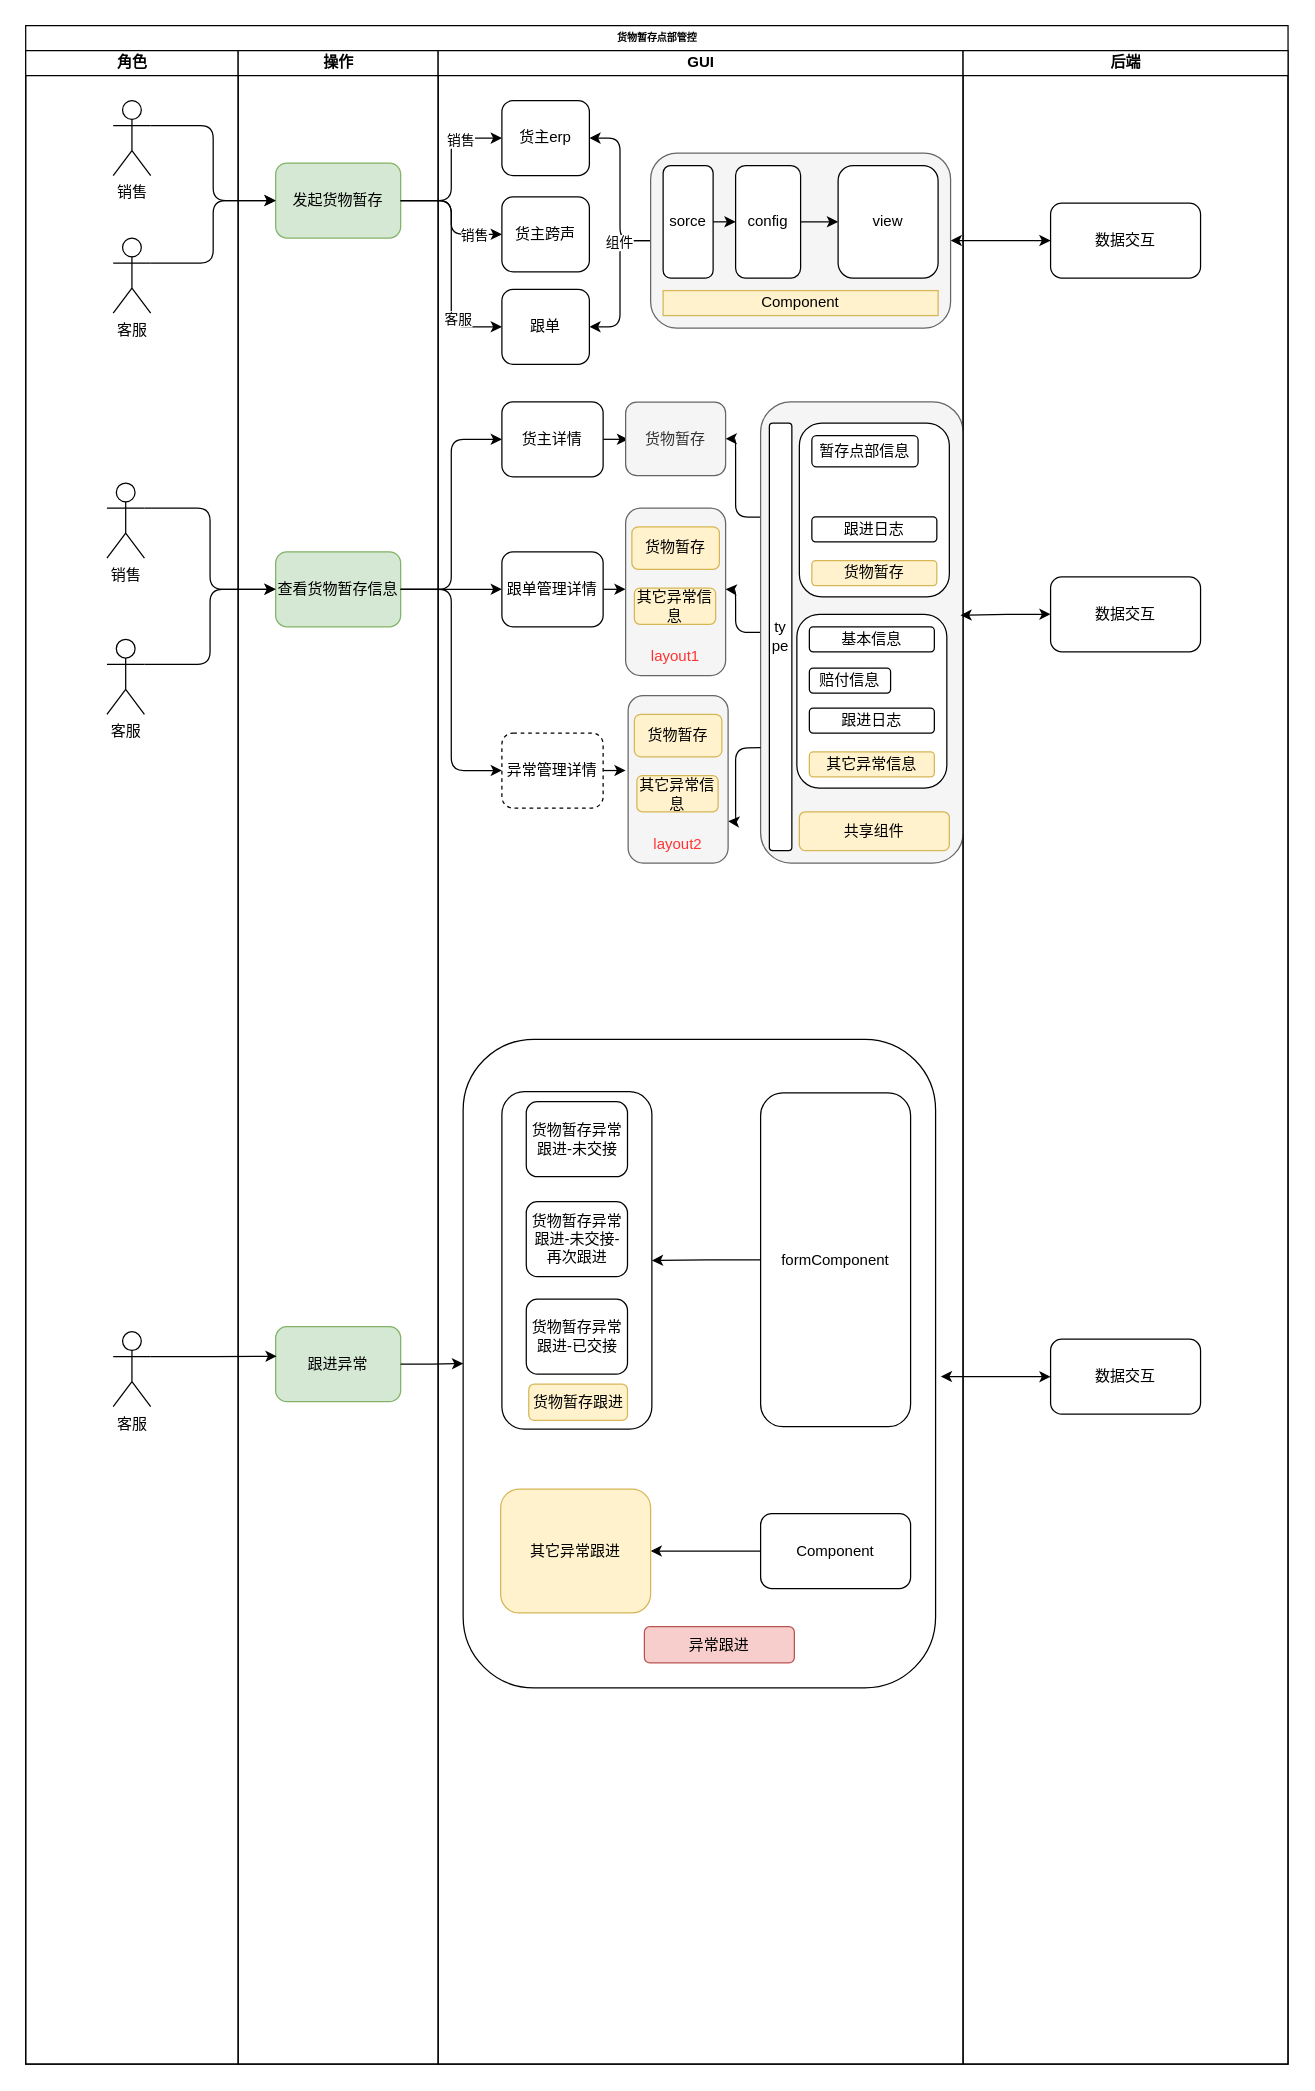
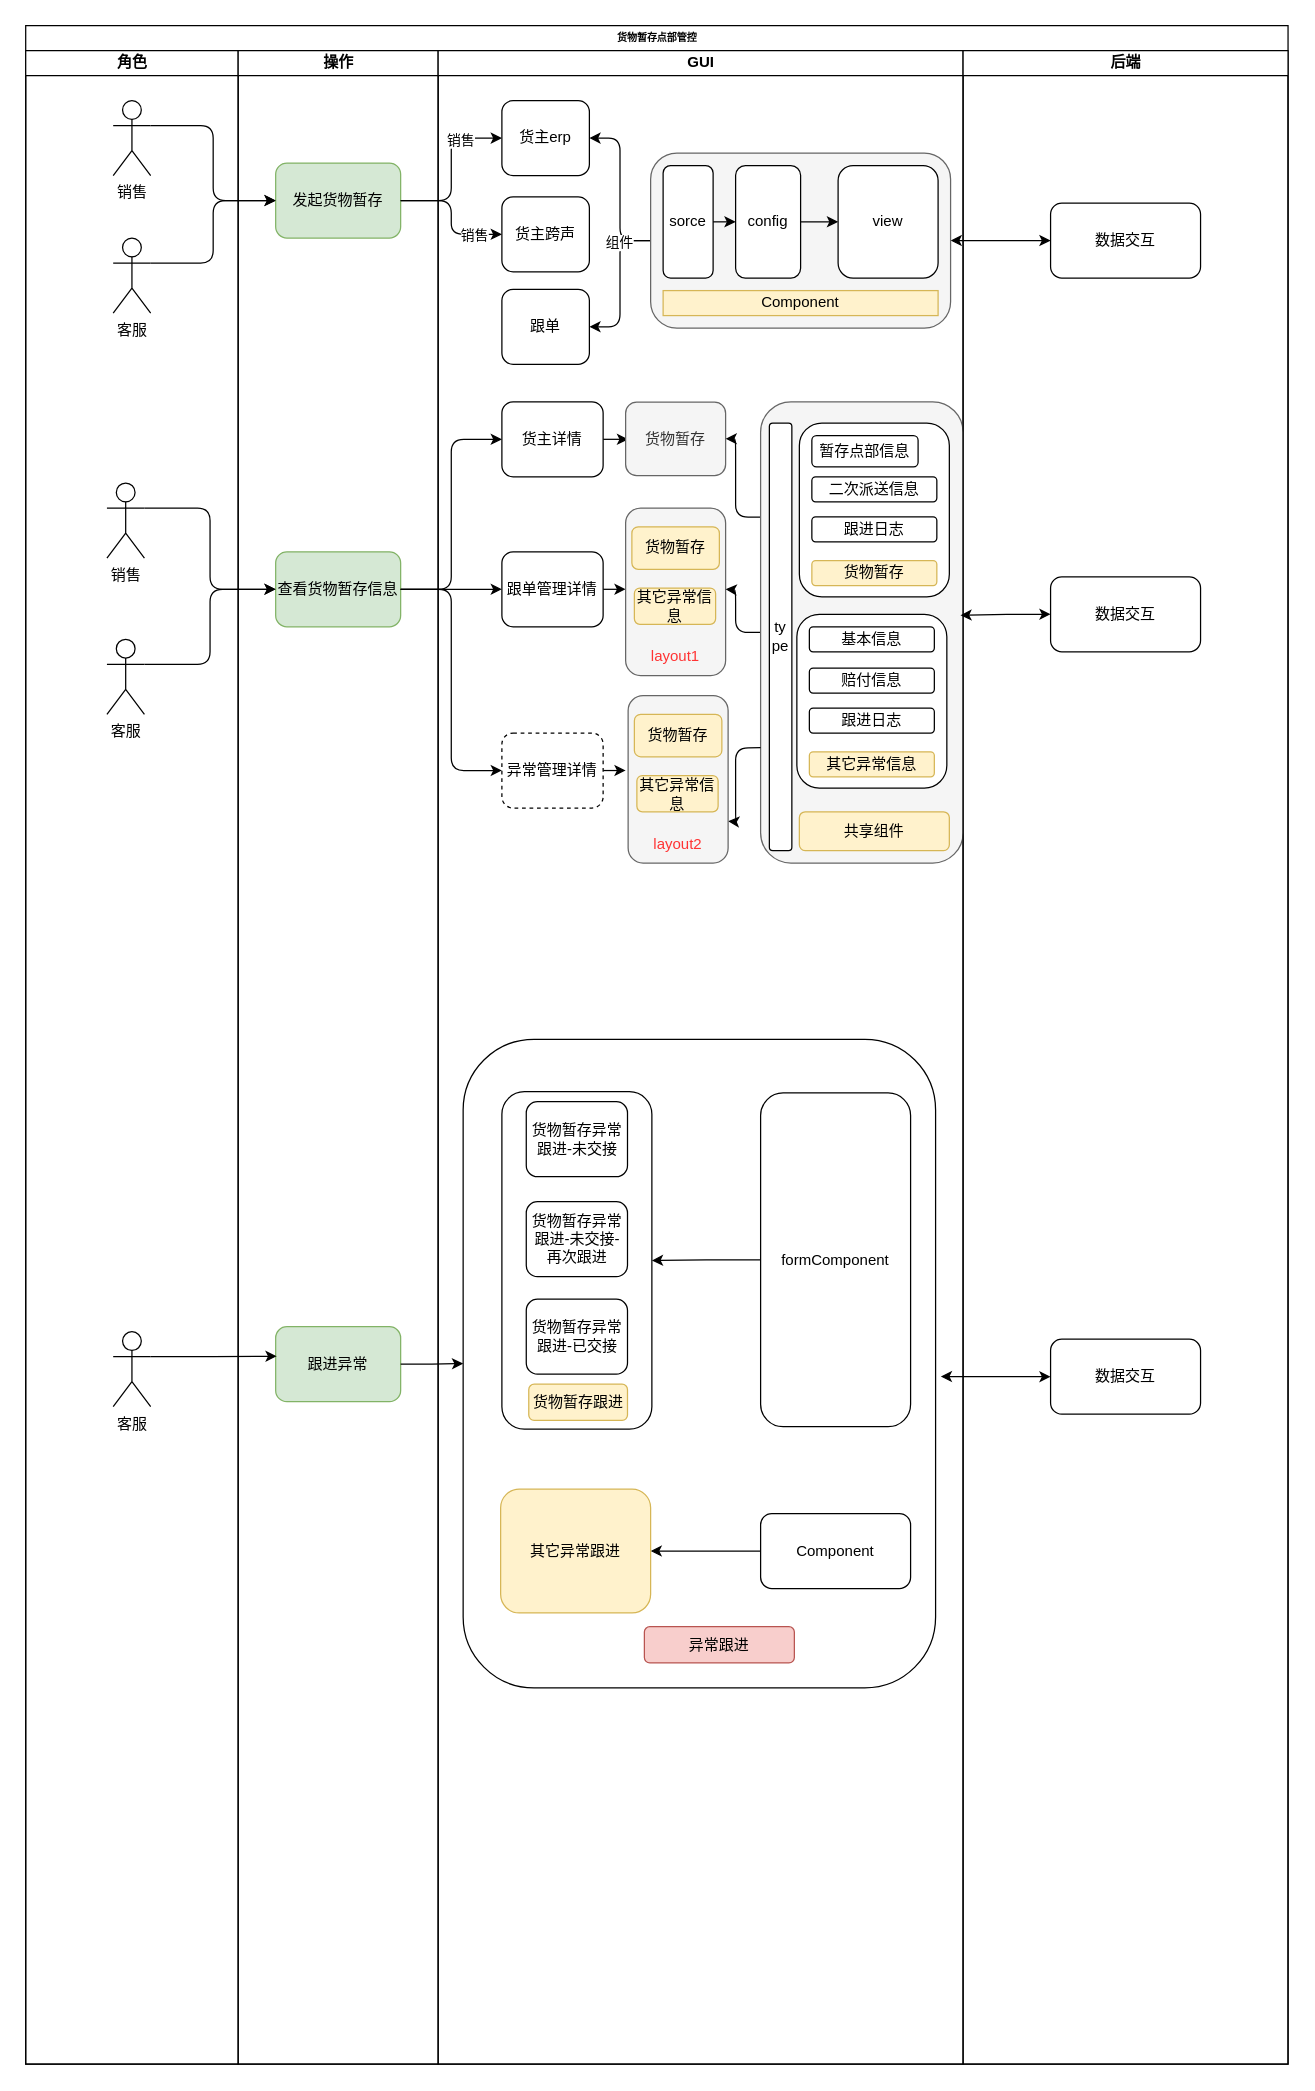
(451, 294) -> none
none -> (874, 489)
(850, 681) -> (872, 681)
